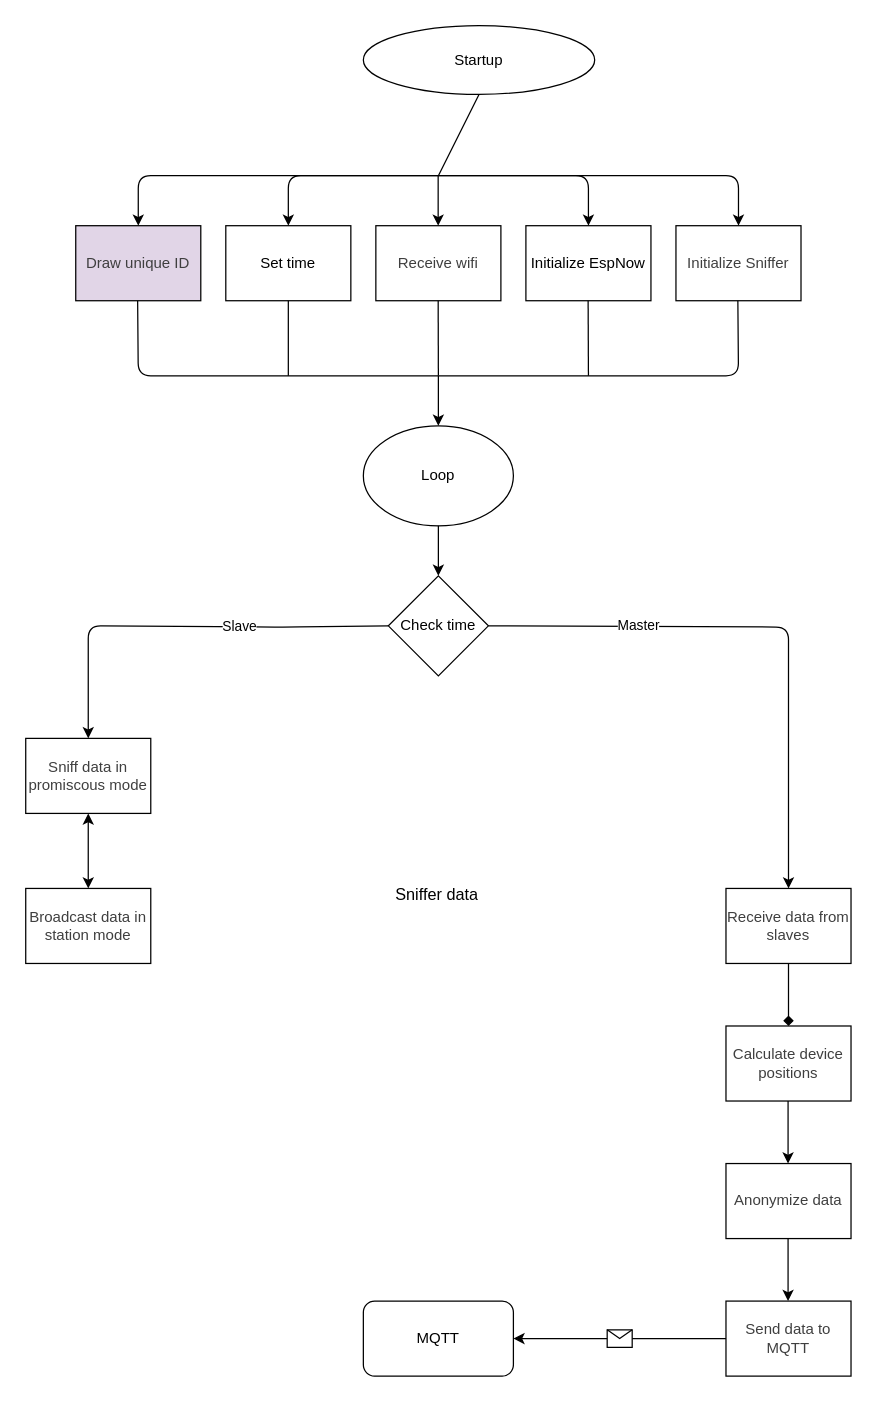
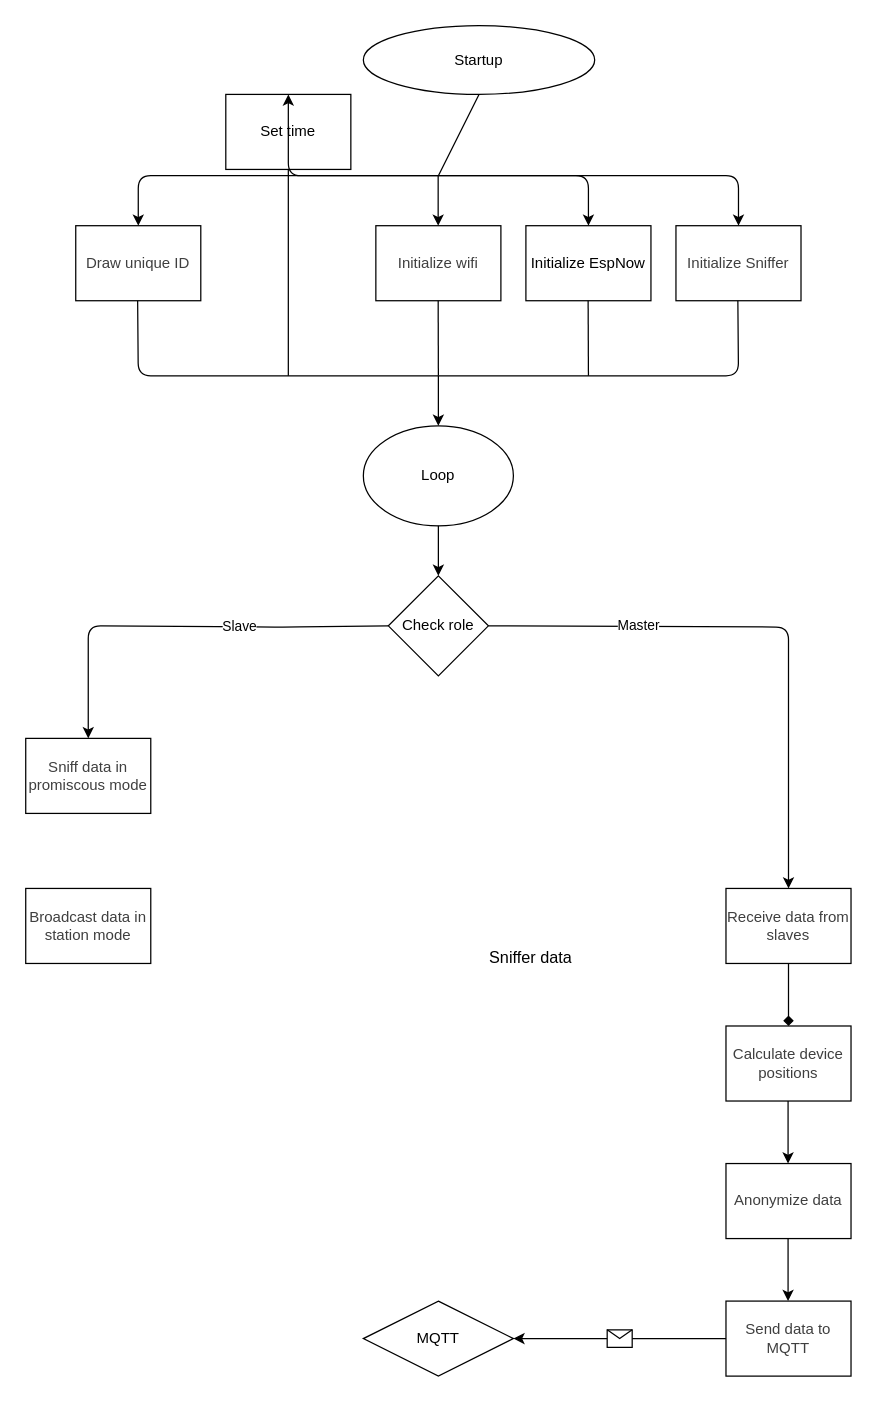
(138, 263) -> (138, 263)
(288, 263) -> (288, 132)
(438, 263) -> (438, 263)
(438, 626) -> (438, 626)
(88, 851) -> none
(438, 894) -> (532, 957)
(438, 1338) -> (438, 1338)
